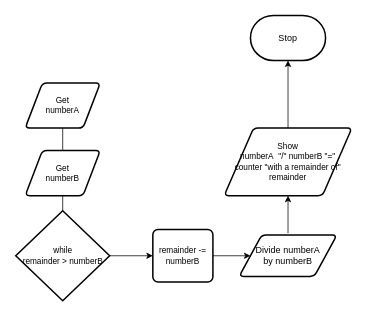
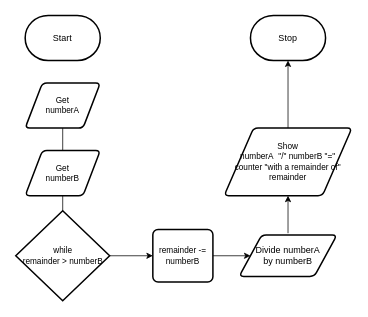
none -> (63, 38)
